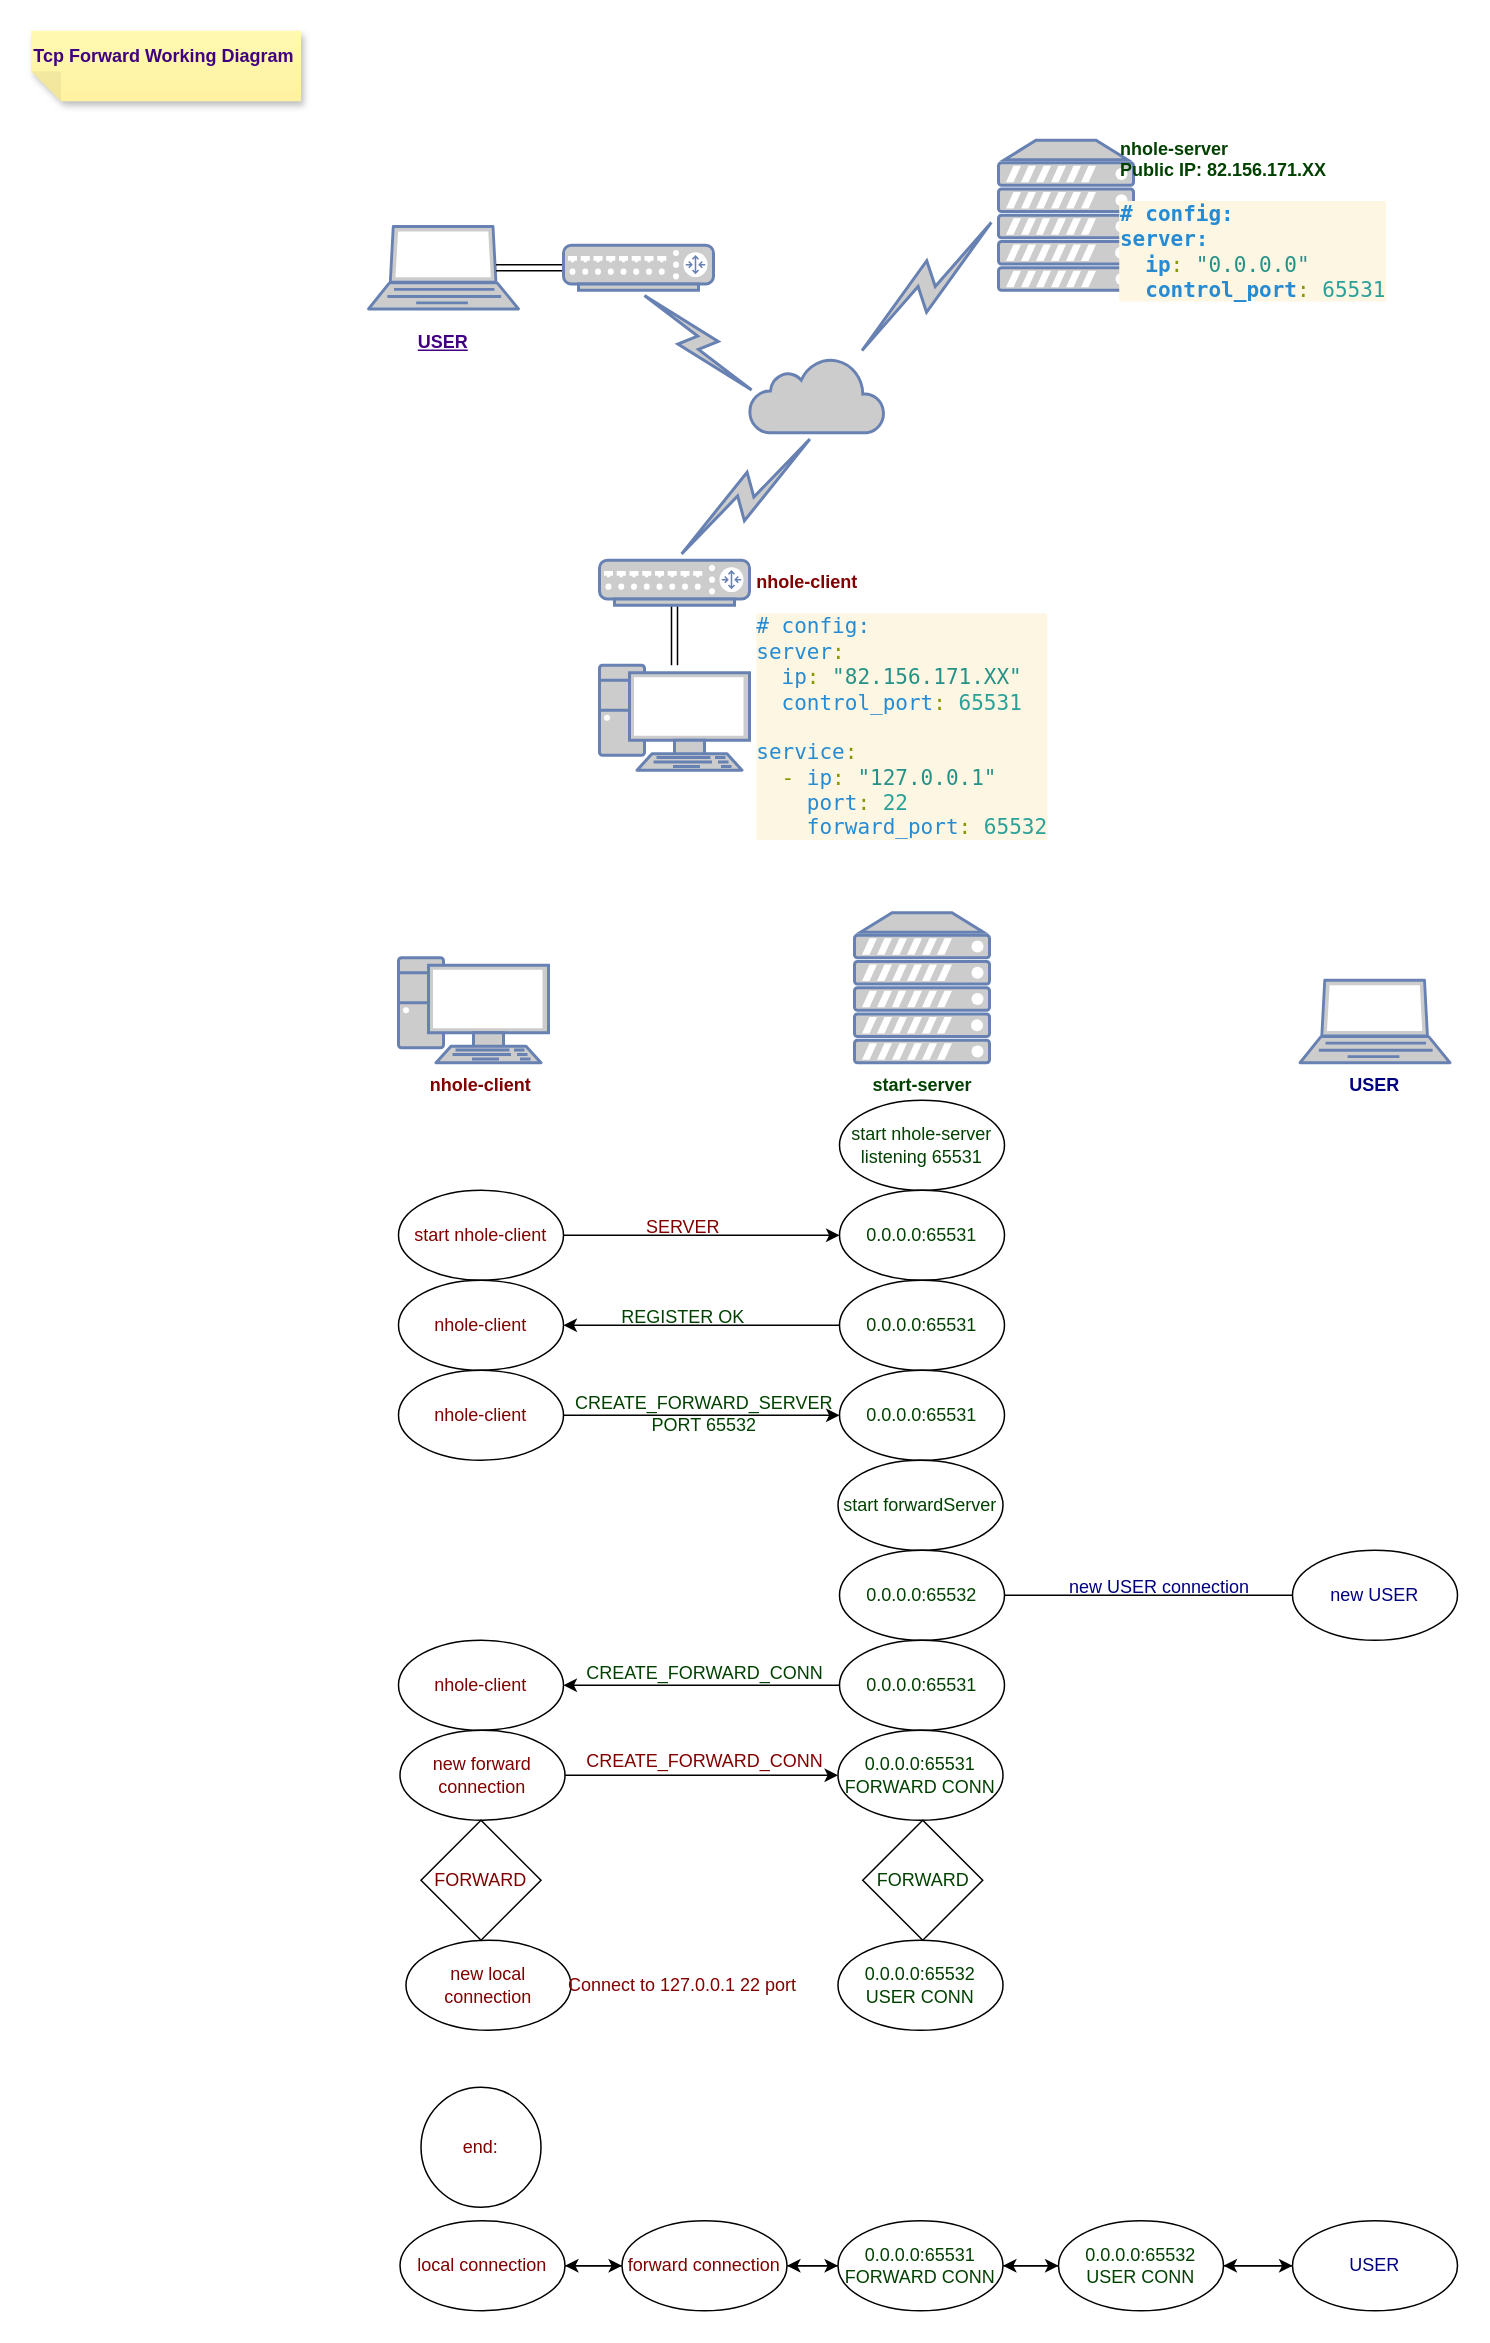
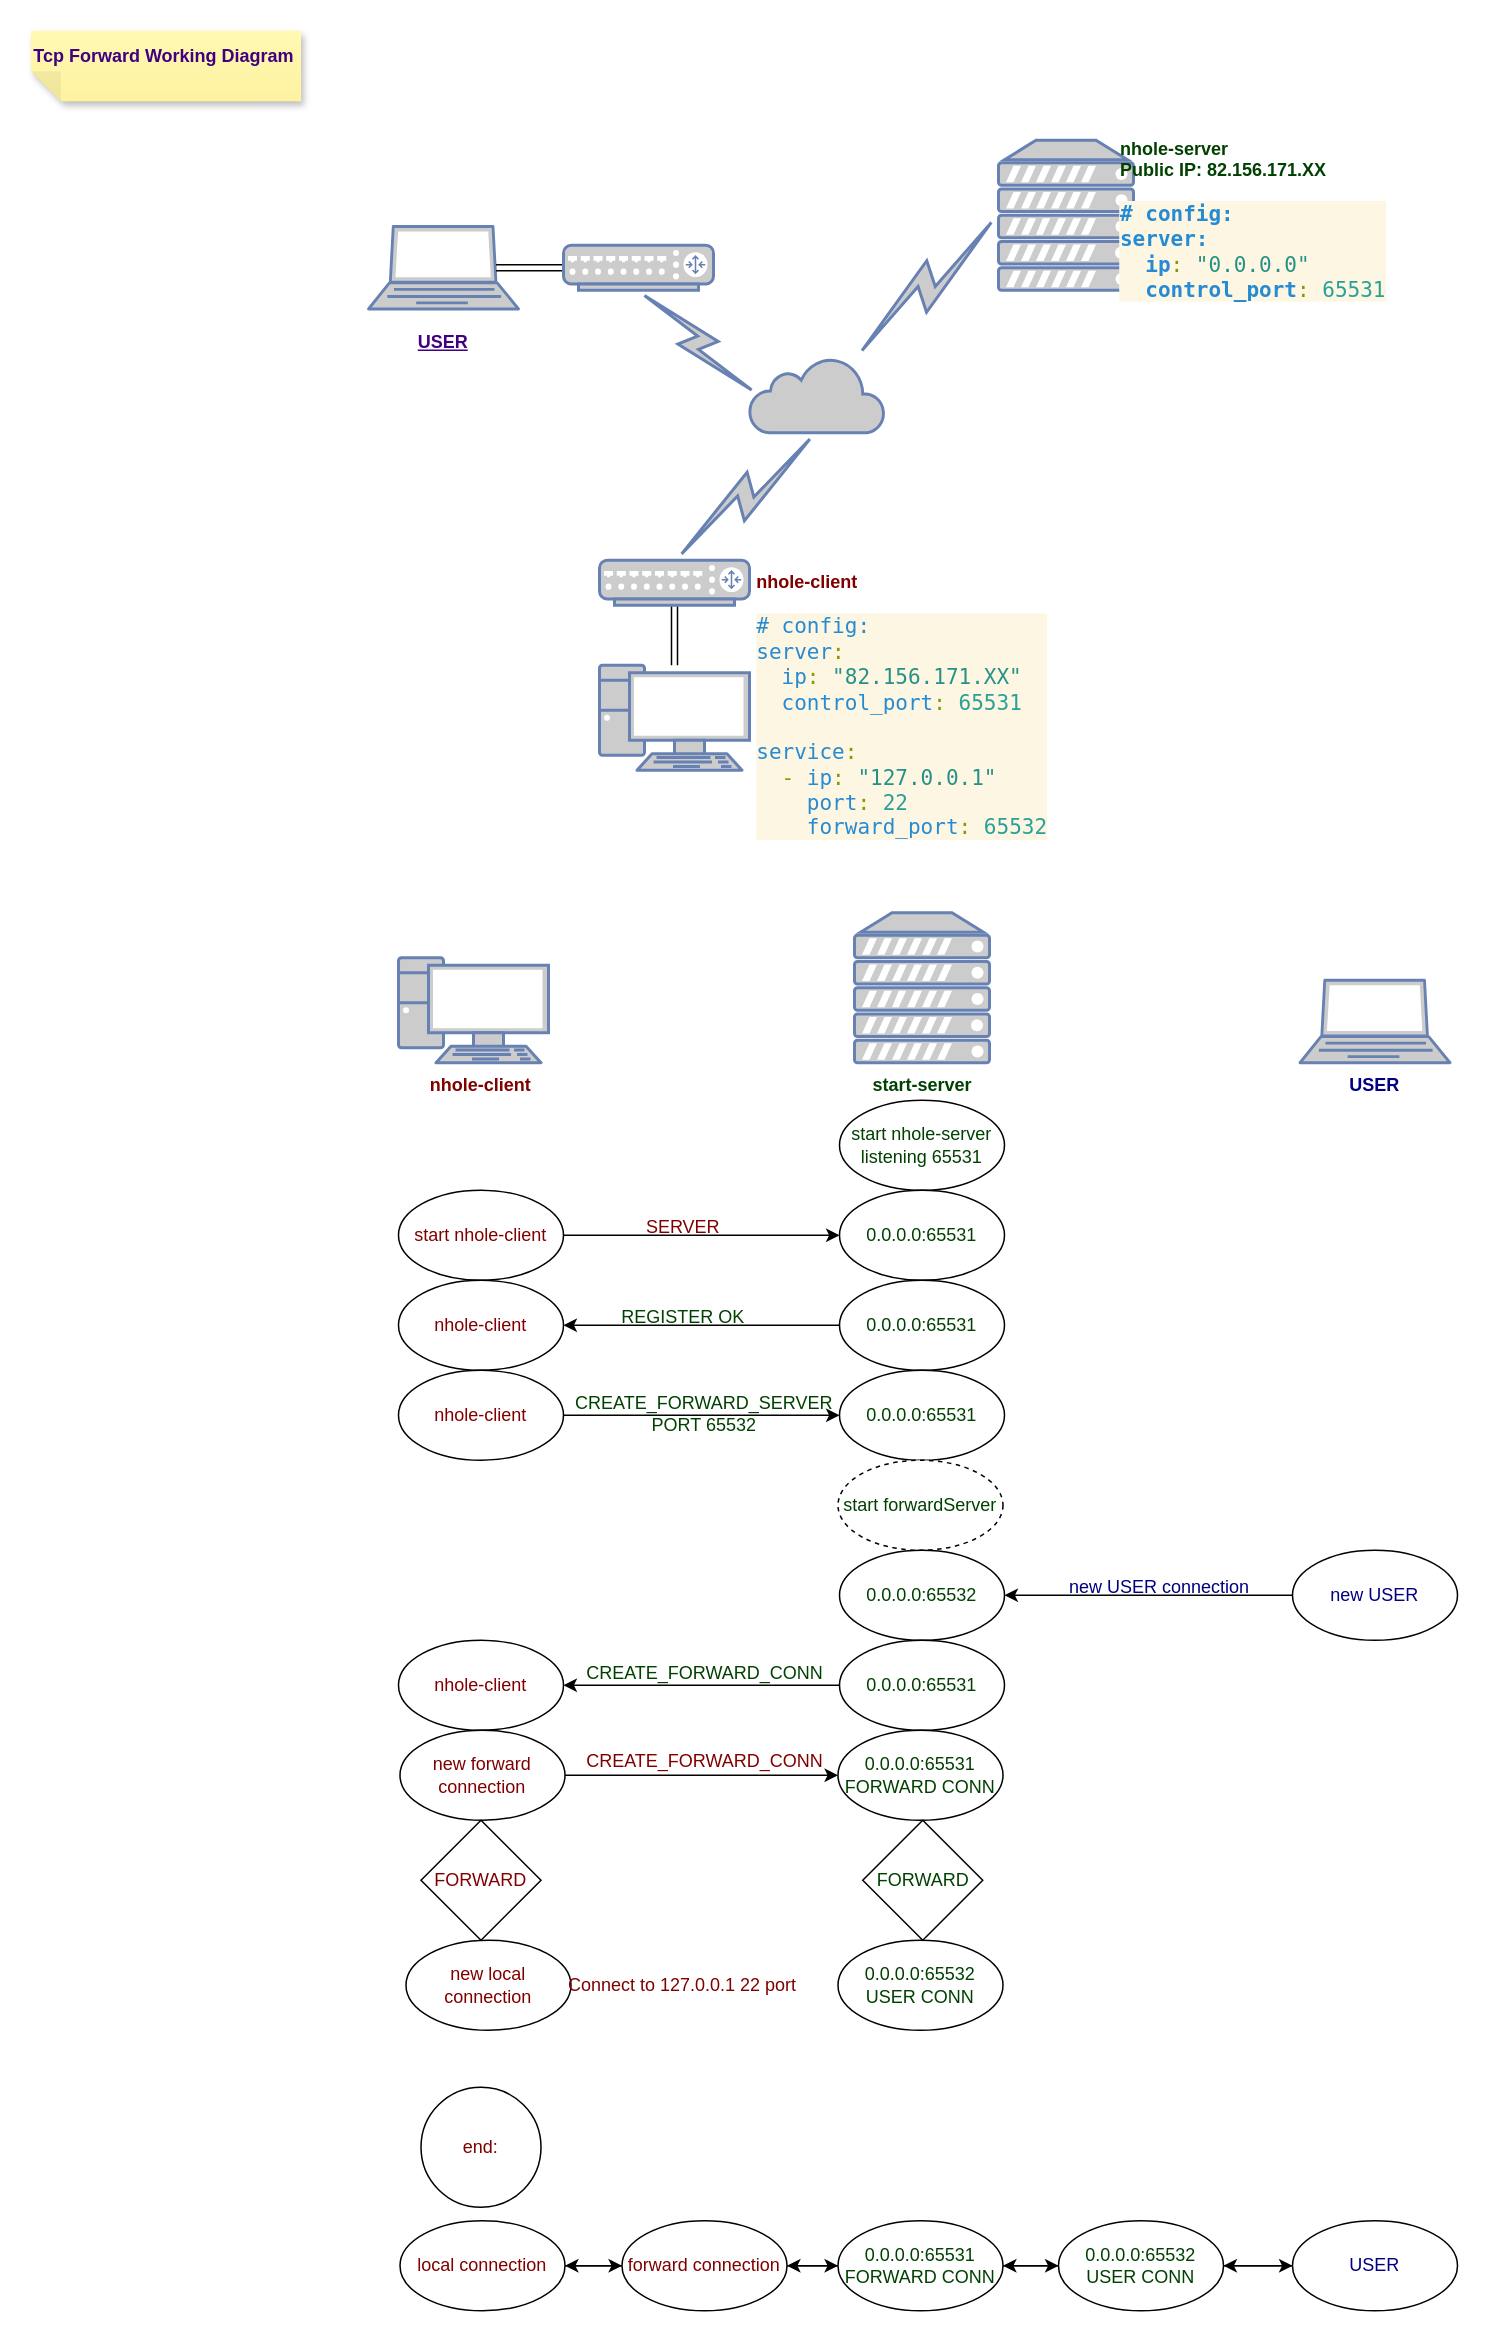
(920, 1505) -> (920, 1505)
(1011, 1595) -> (1016, 1595)
